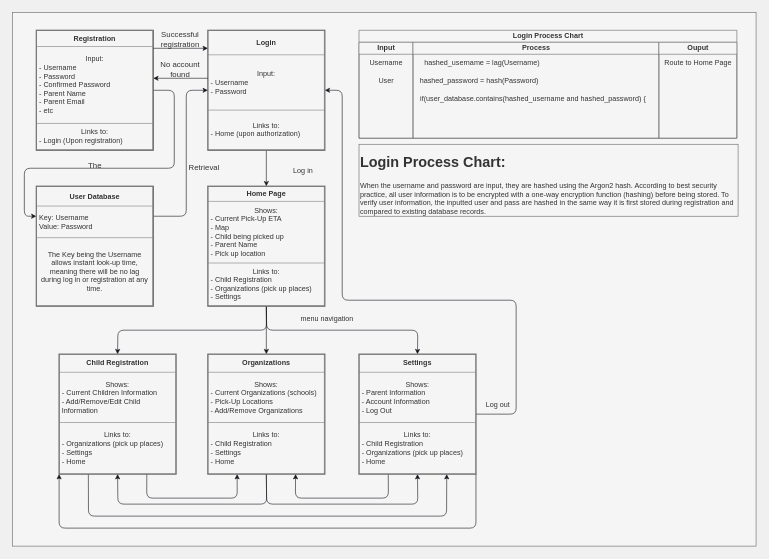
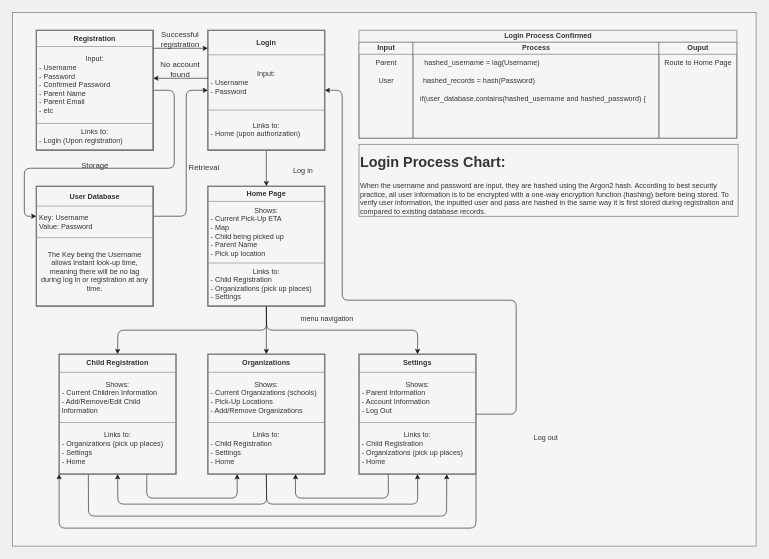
(548, 36) -> (548, 36)
(386, 63) -> (386, 63)
(479, 81) -> (479, 81)
(95, 165) -> (95, 165)
(498, 405) -> (546, 438)
